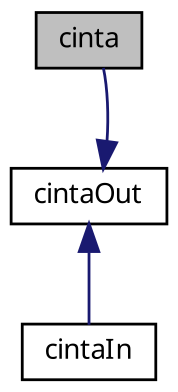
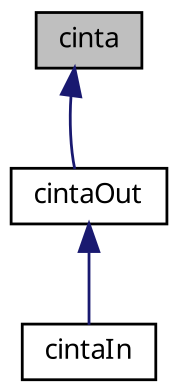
(107, 105) -> (71, 132)
